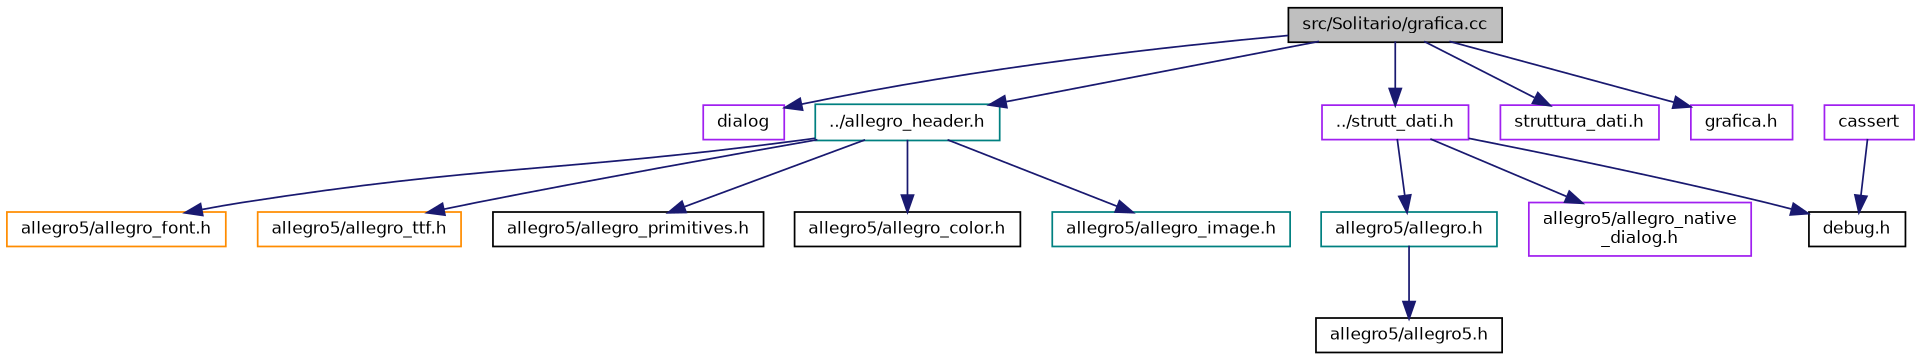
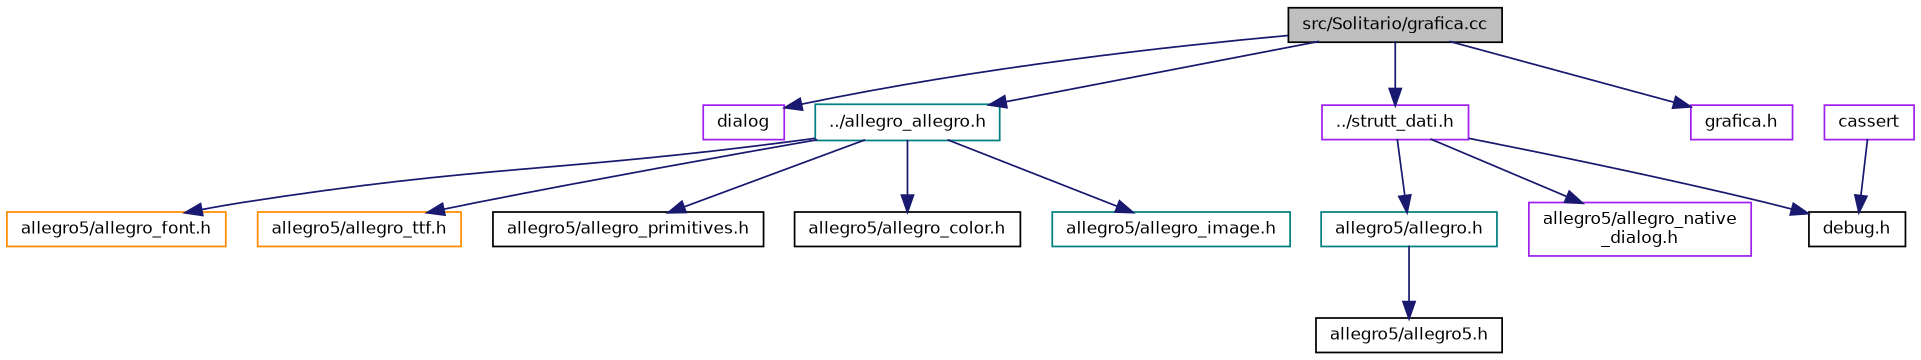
(907, 122) -> (907, 122)
(1580, 122) -> none
